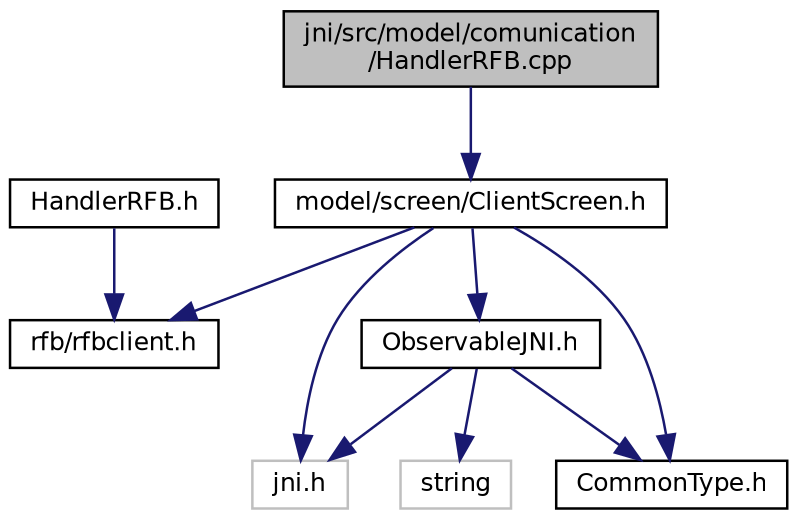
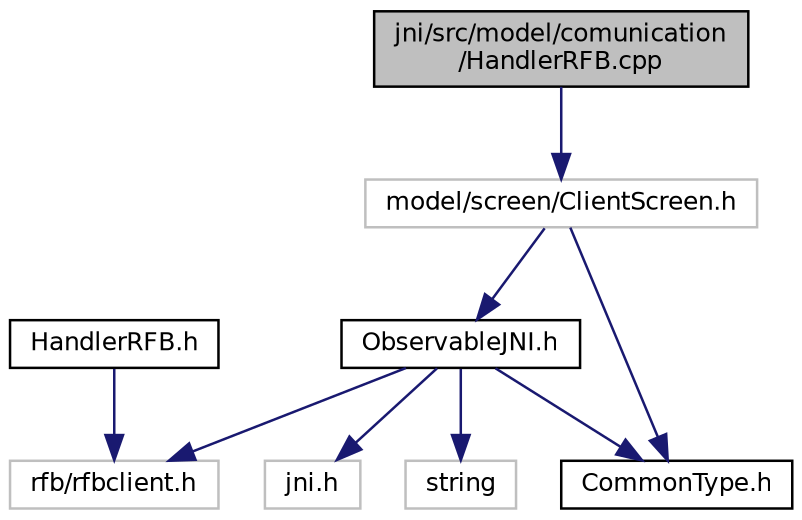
(471, 203) -> (561, 203)
(305, 269) -> (299, 410)
(341, 314) -> none
(114, 344) -> (114, 485)
